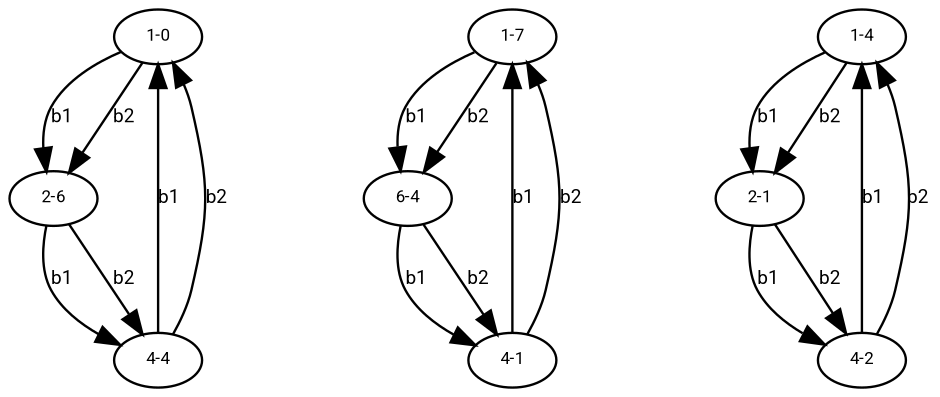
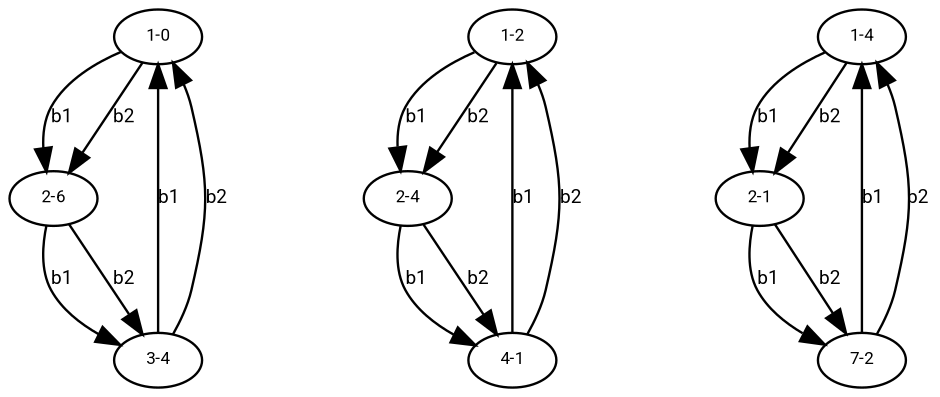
(512, 37) -> (512, 37)
(408, 199) -> (408, 199)
(158, 360) -> (158, 360)
(862, 360) -> (862, 360)
